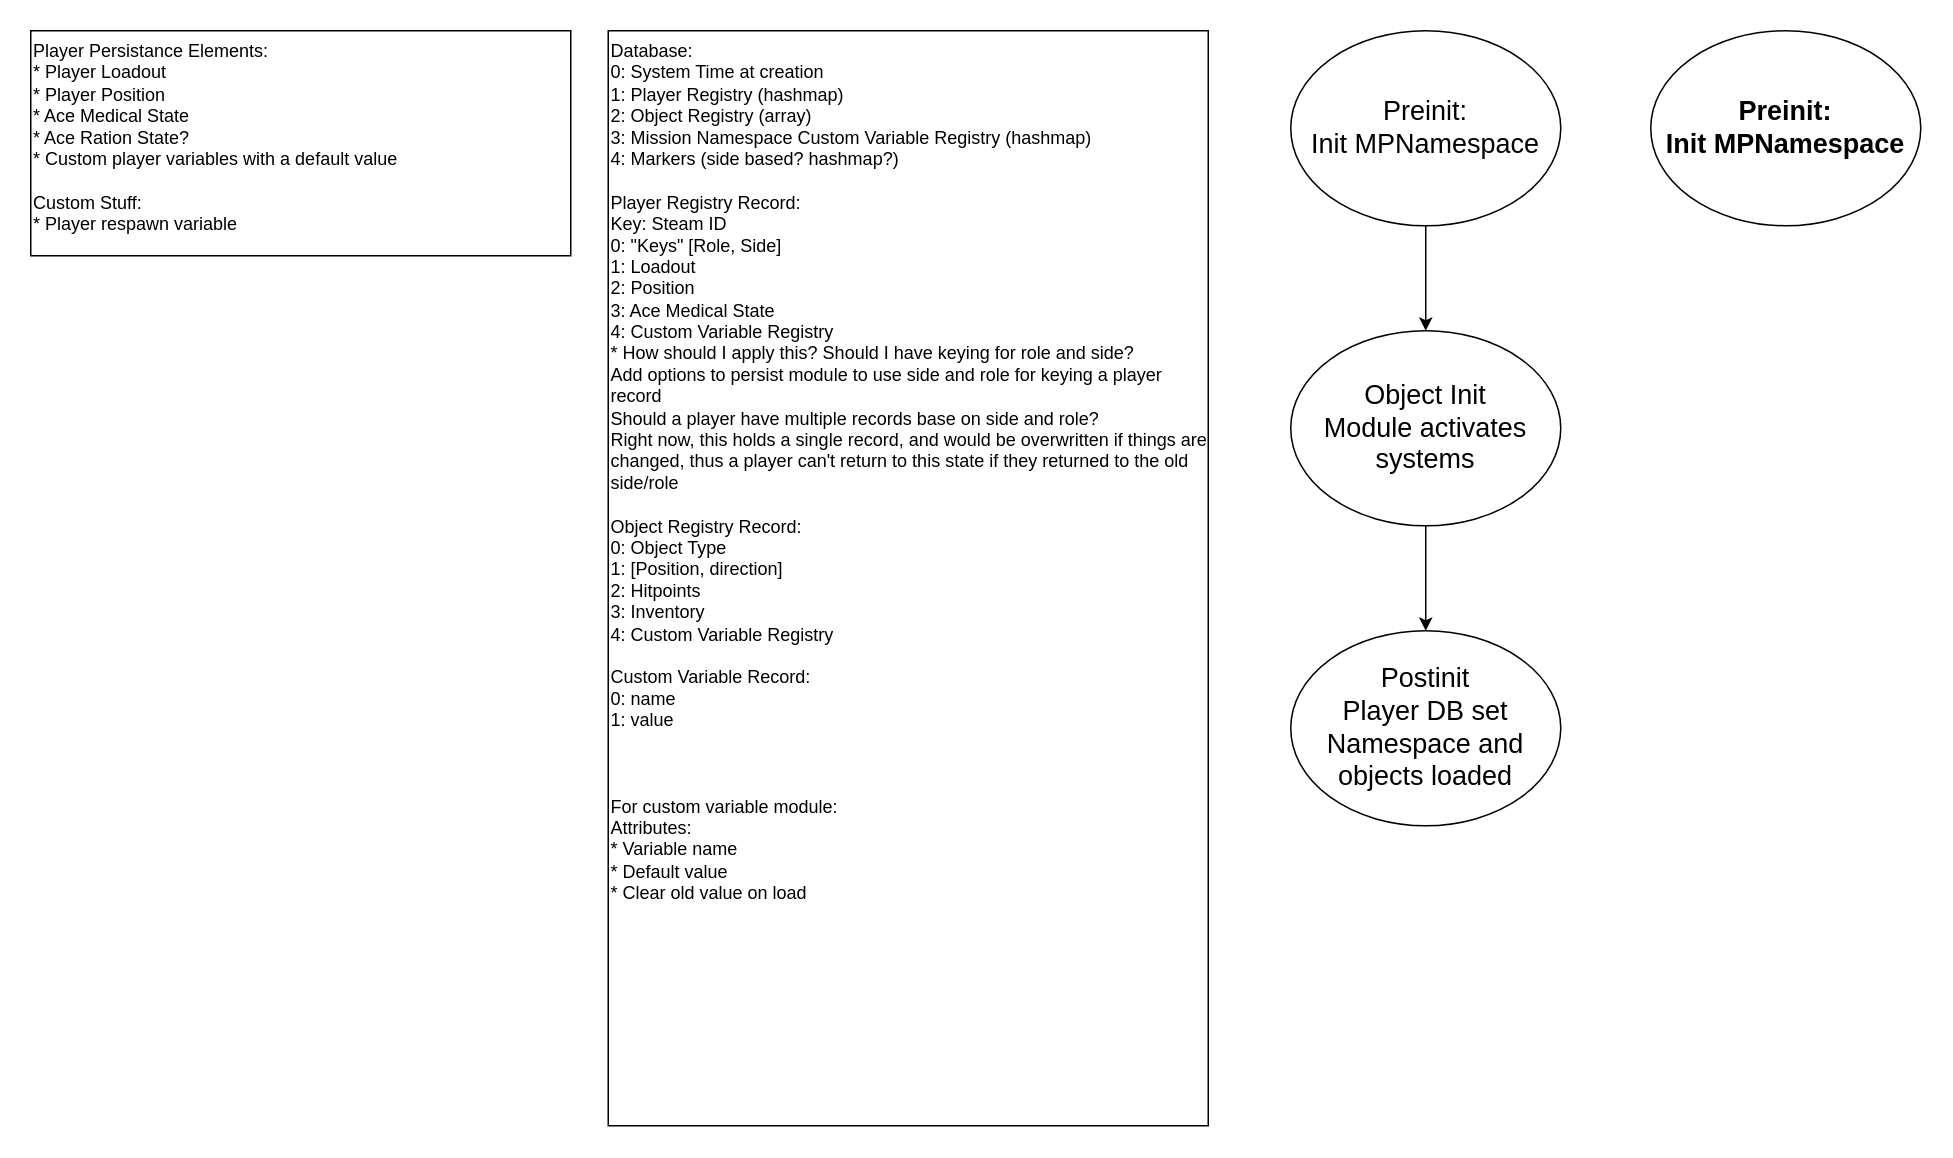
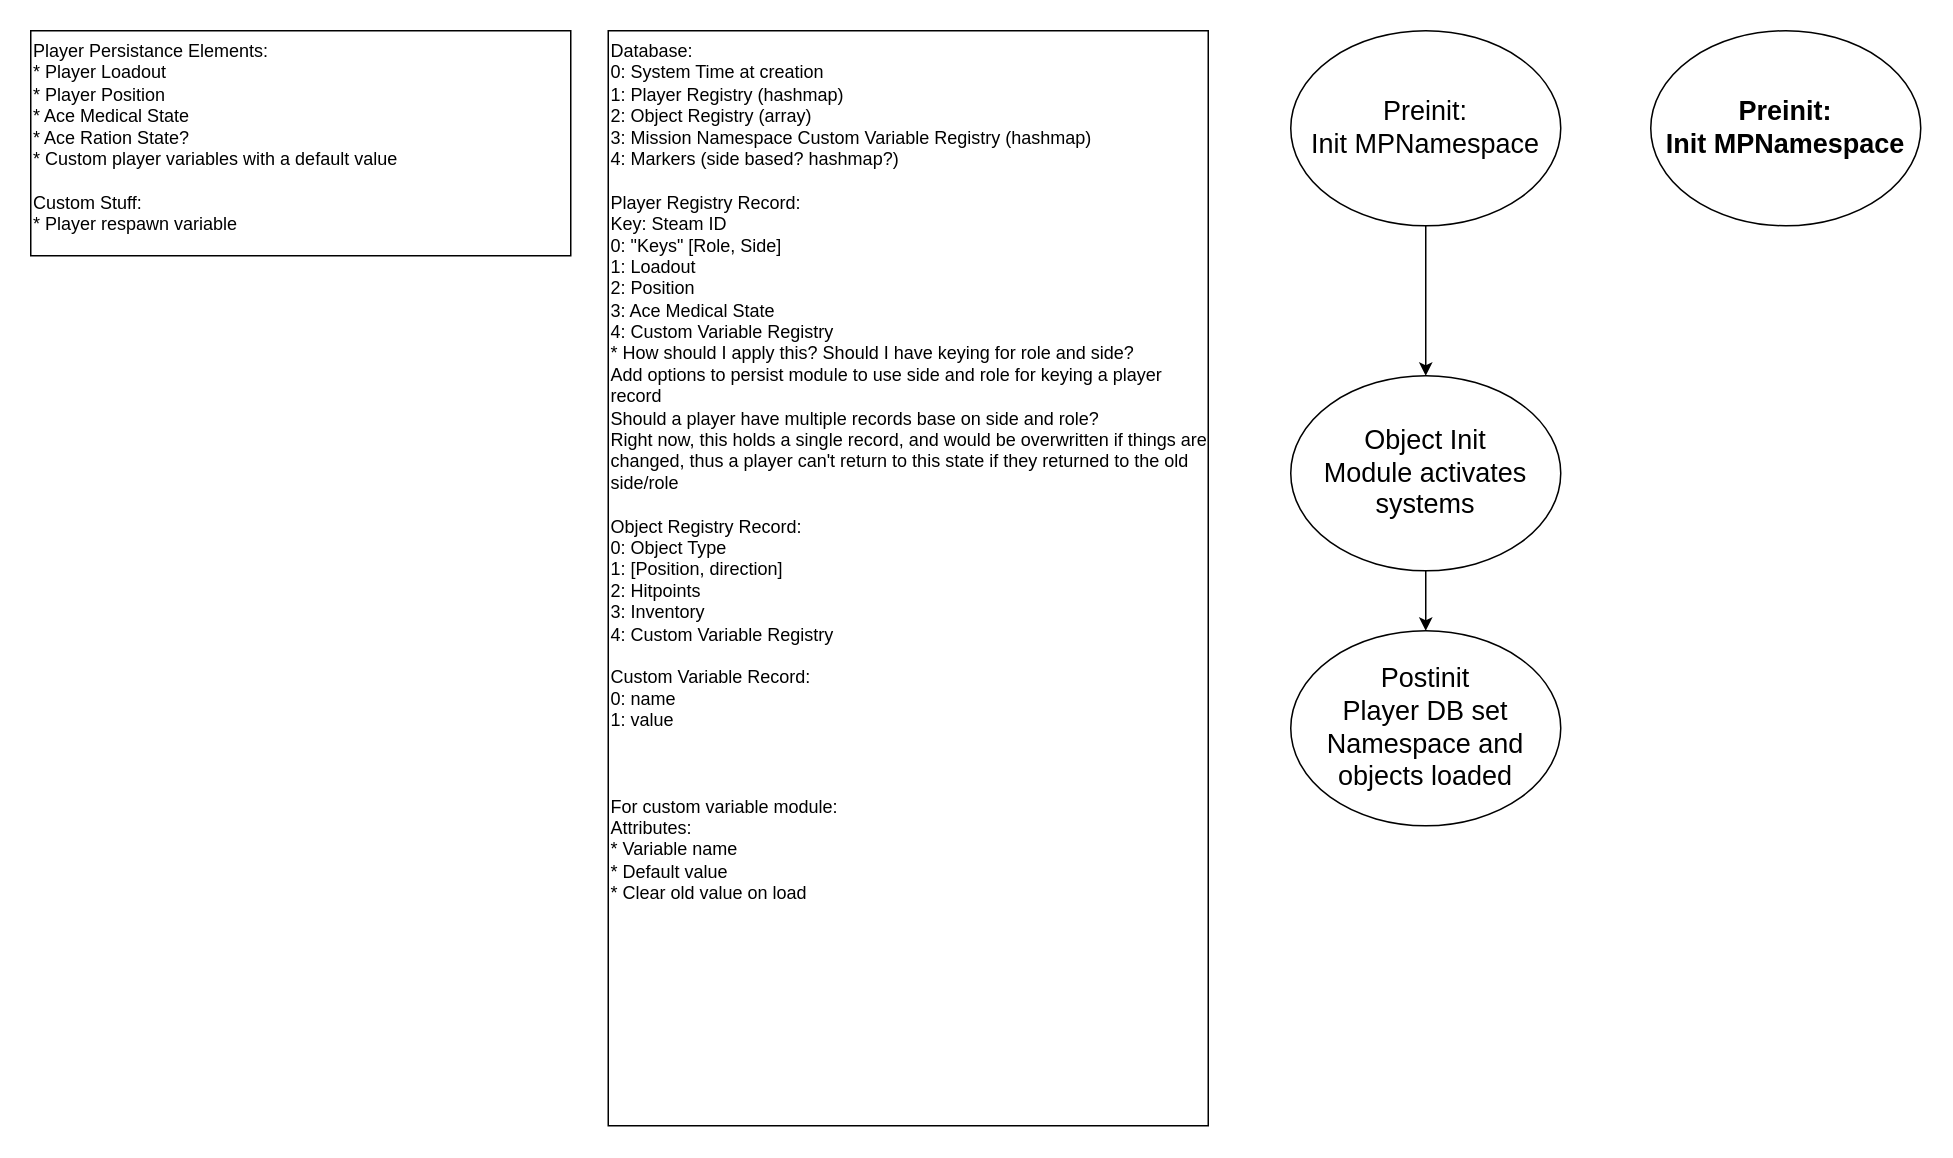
(1426, 428) -> (1426, 473)
